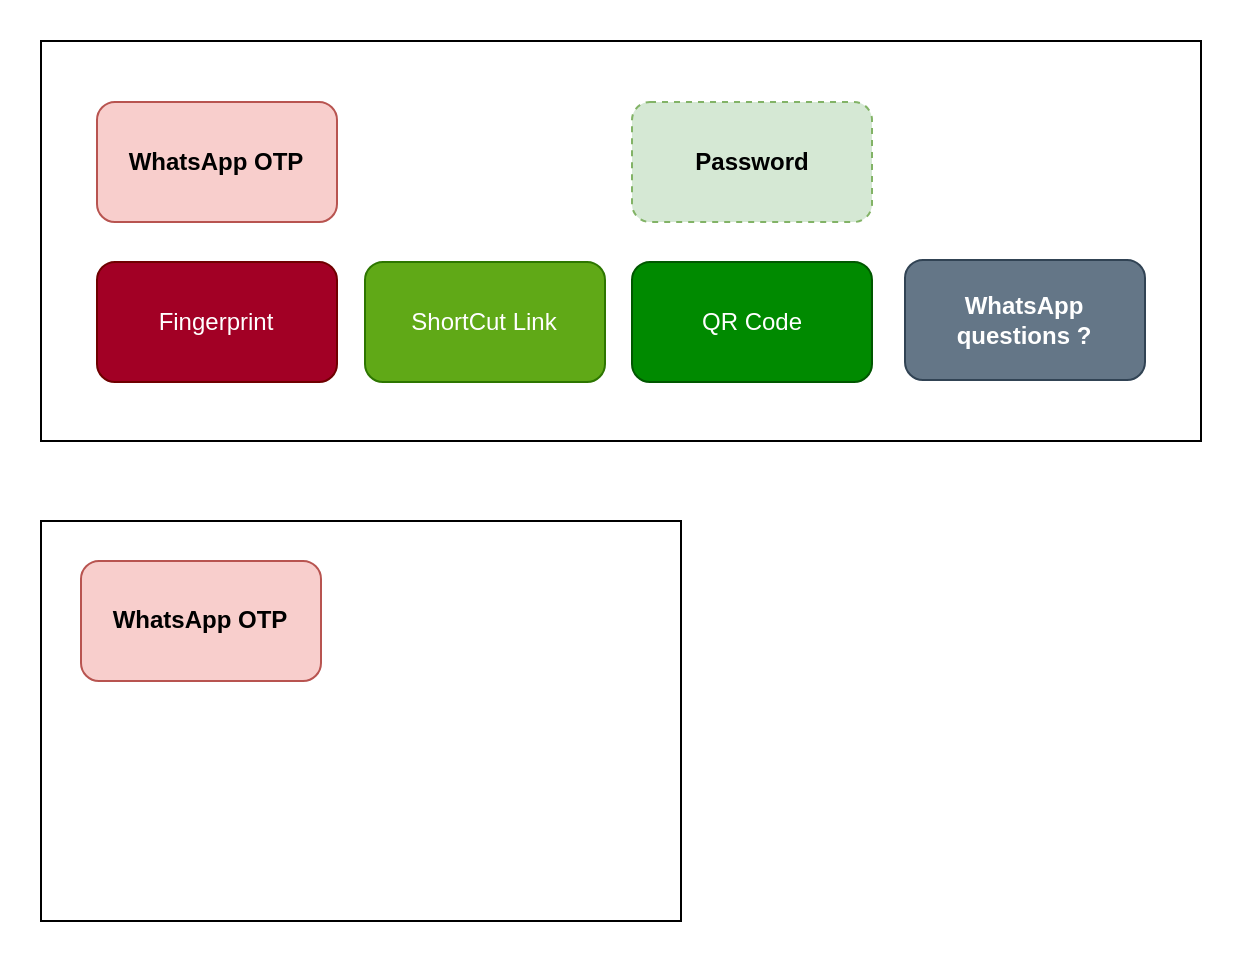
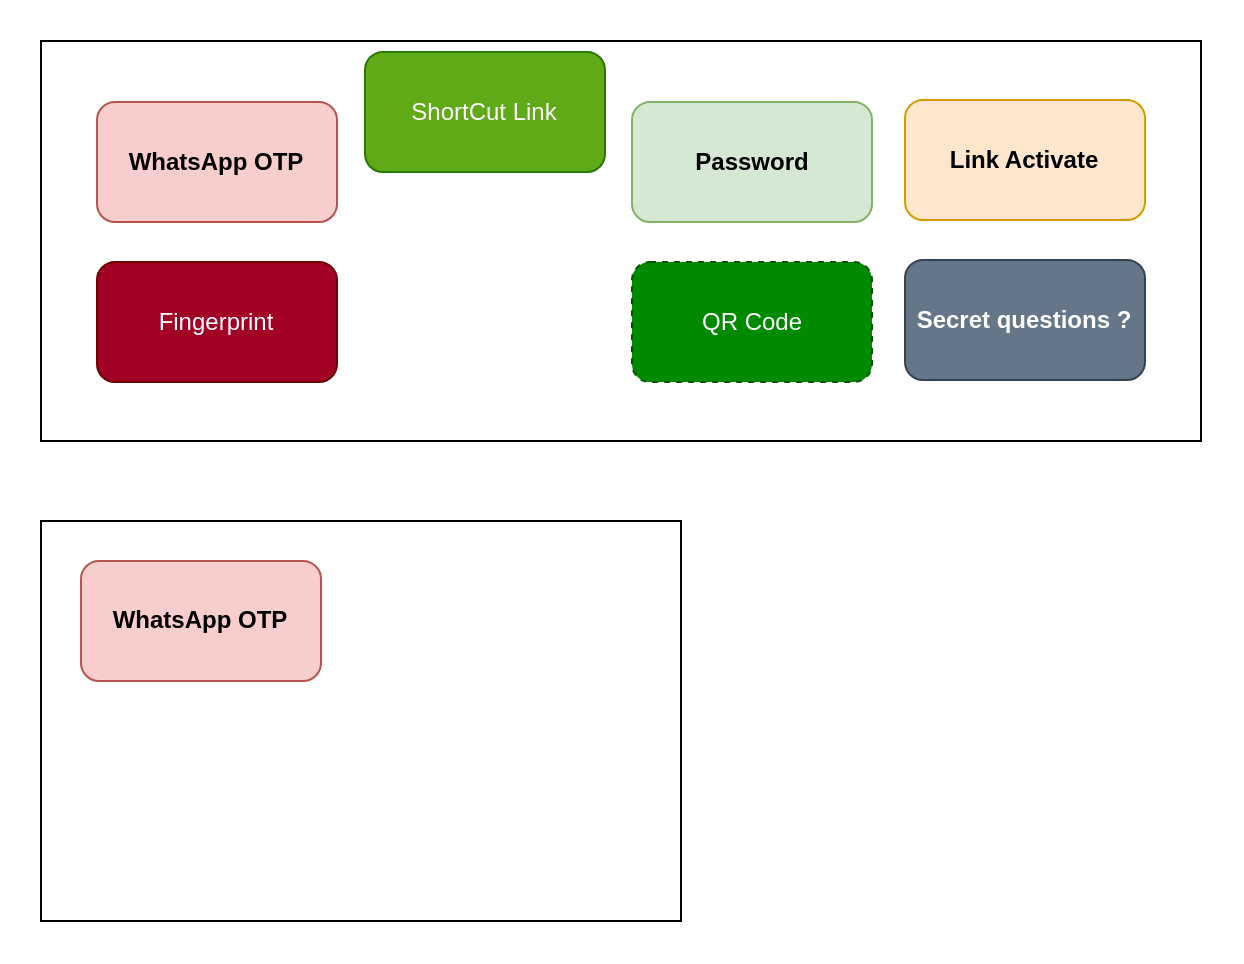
none -> (1025, 160)
(752, 162) -> (752, 162)
(1025, 321) -> (1025, 321)
(485, 322) -> (485, 112)
(752, 322) -> (752, 322)
